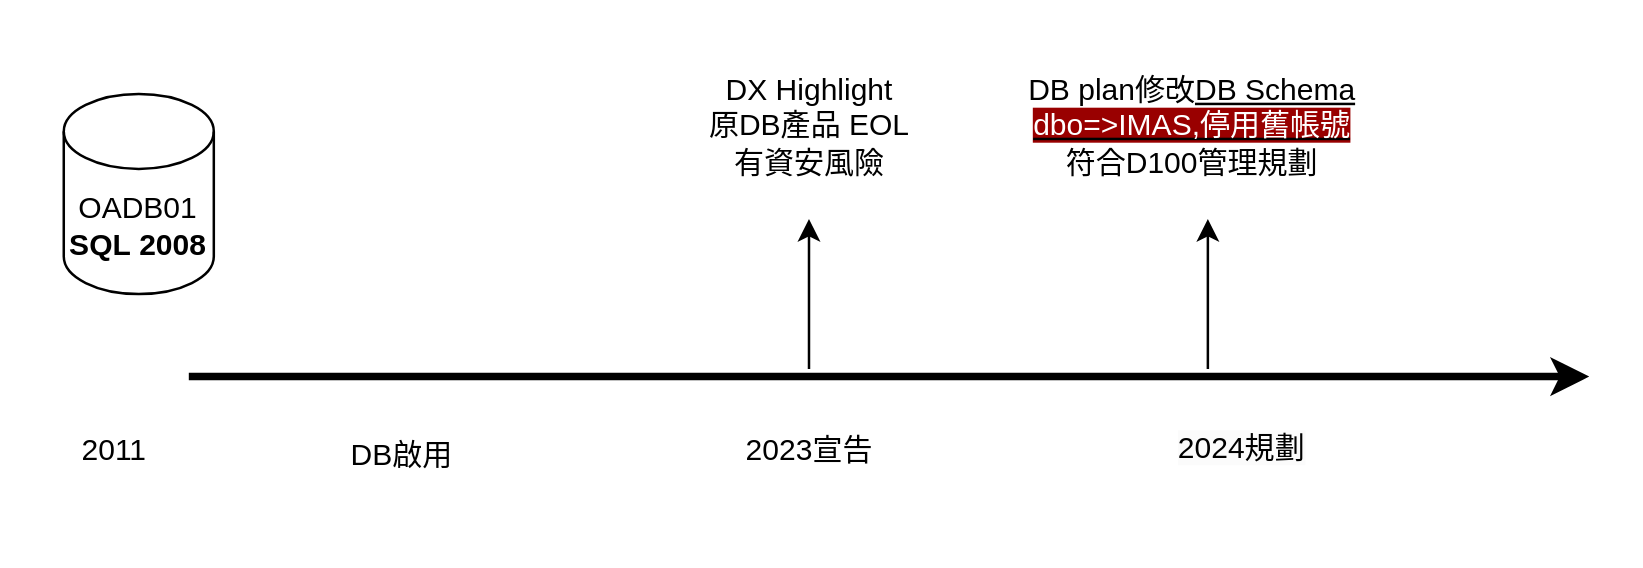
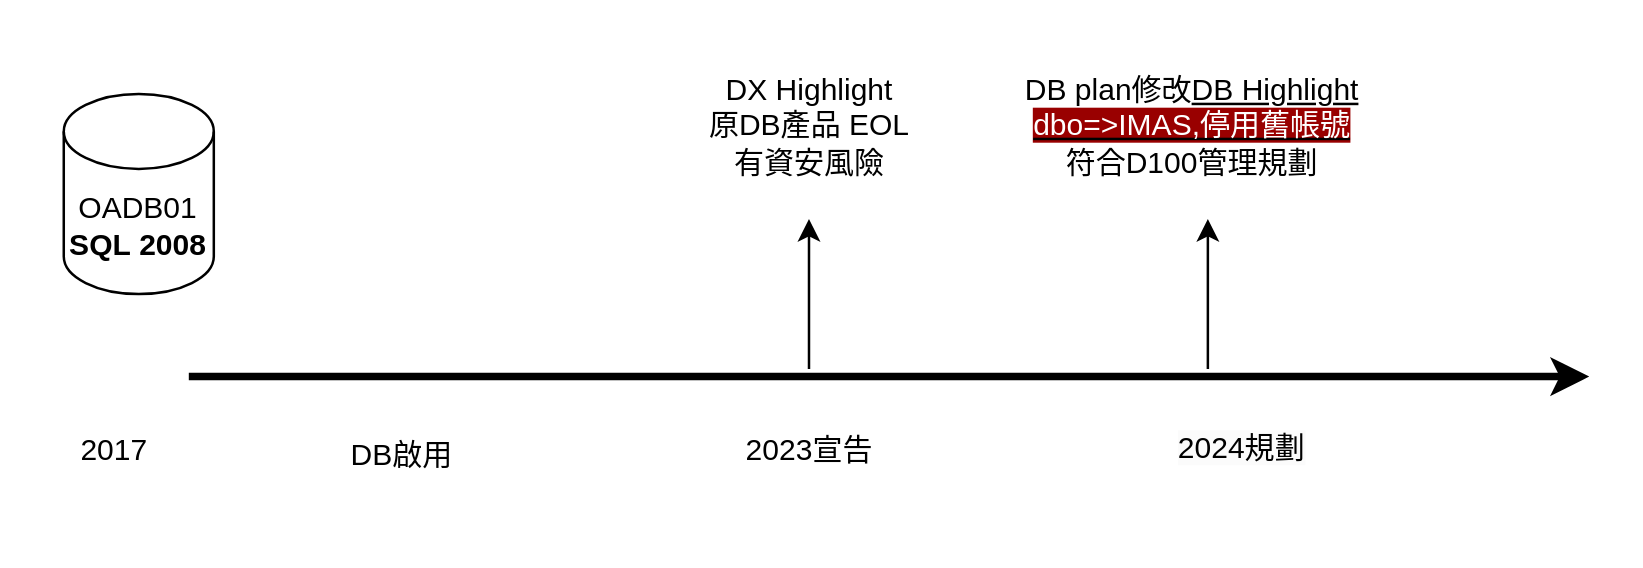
(1193, 126) -> (1193, 126)
(115, 451) -> (115, 451)
